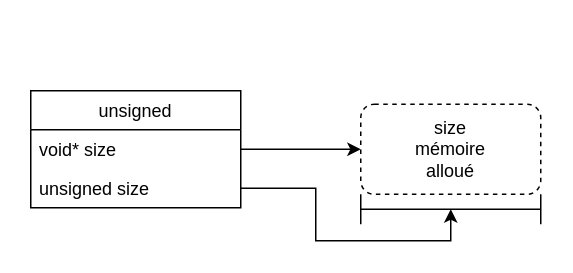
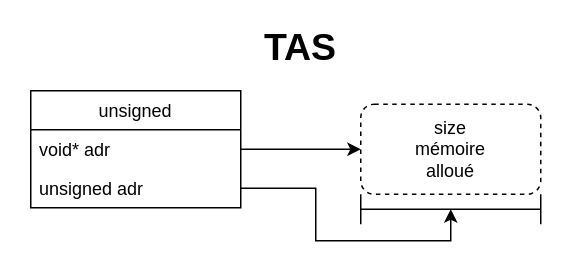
none -> (301, 46)
(82, 150) -> (80, 150)
(98, 189) -> (95, 189)
